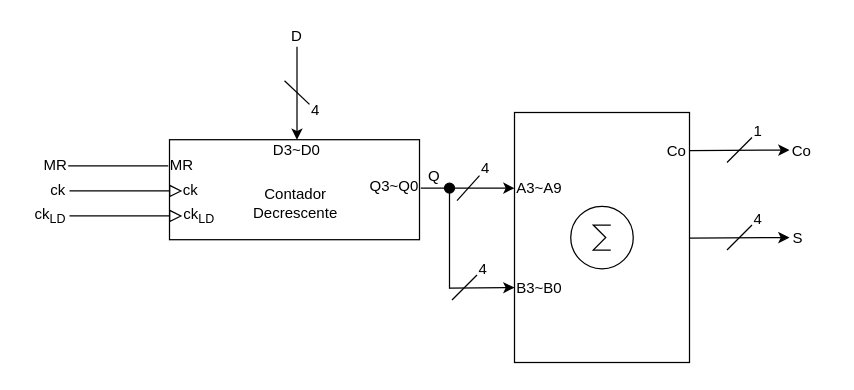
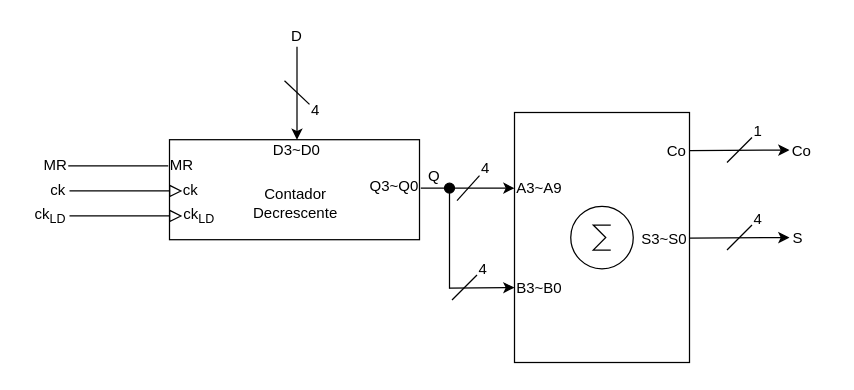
none -> (664, 239)
